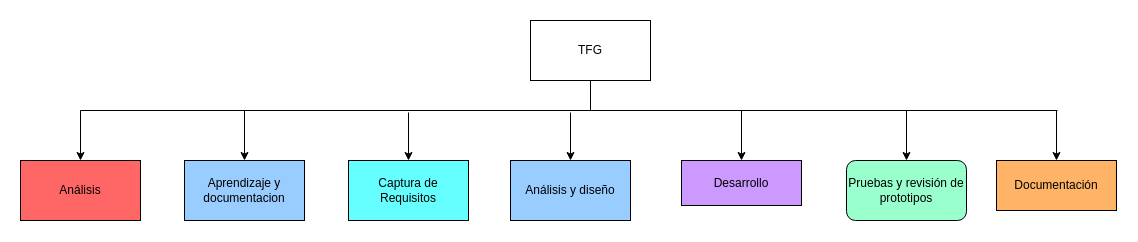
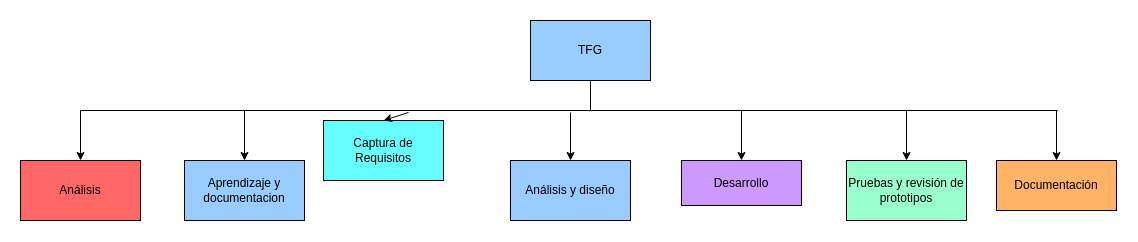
(591, 51) -> (591, 51)
(409, 191) -> (384, 151)
(907, 191) -> (907, 191)
